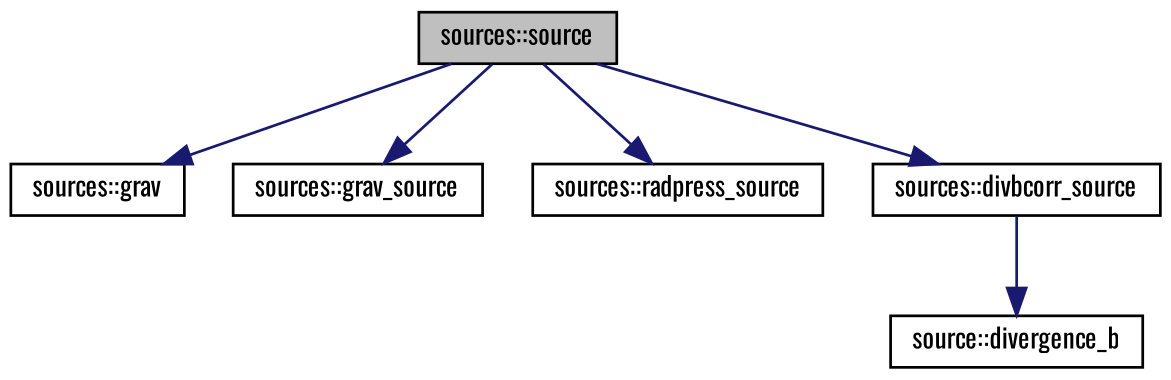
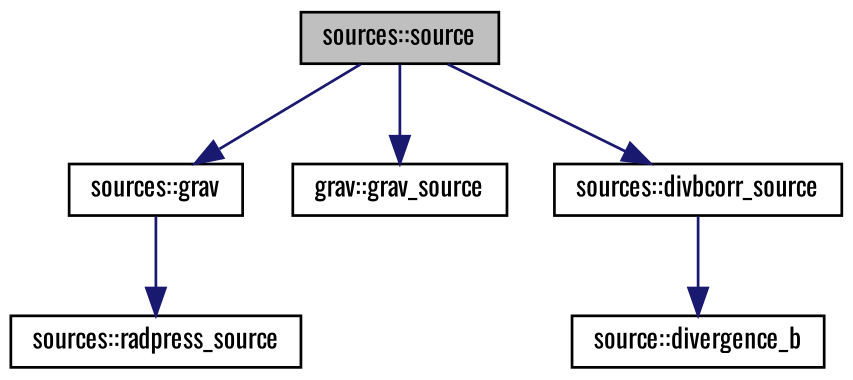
(587, 104) -> (156, 252)
(358, 190) -> (400, 190)
